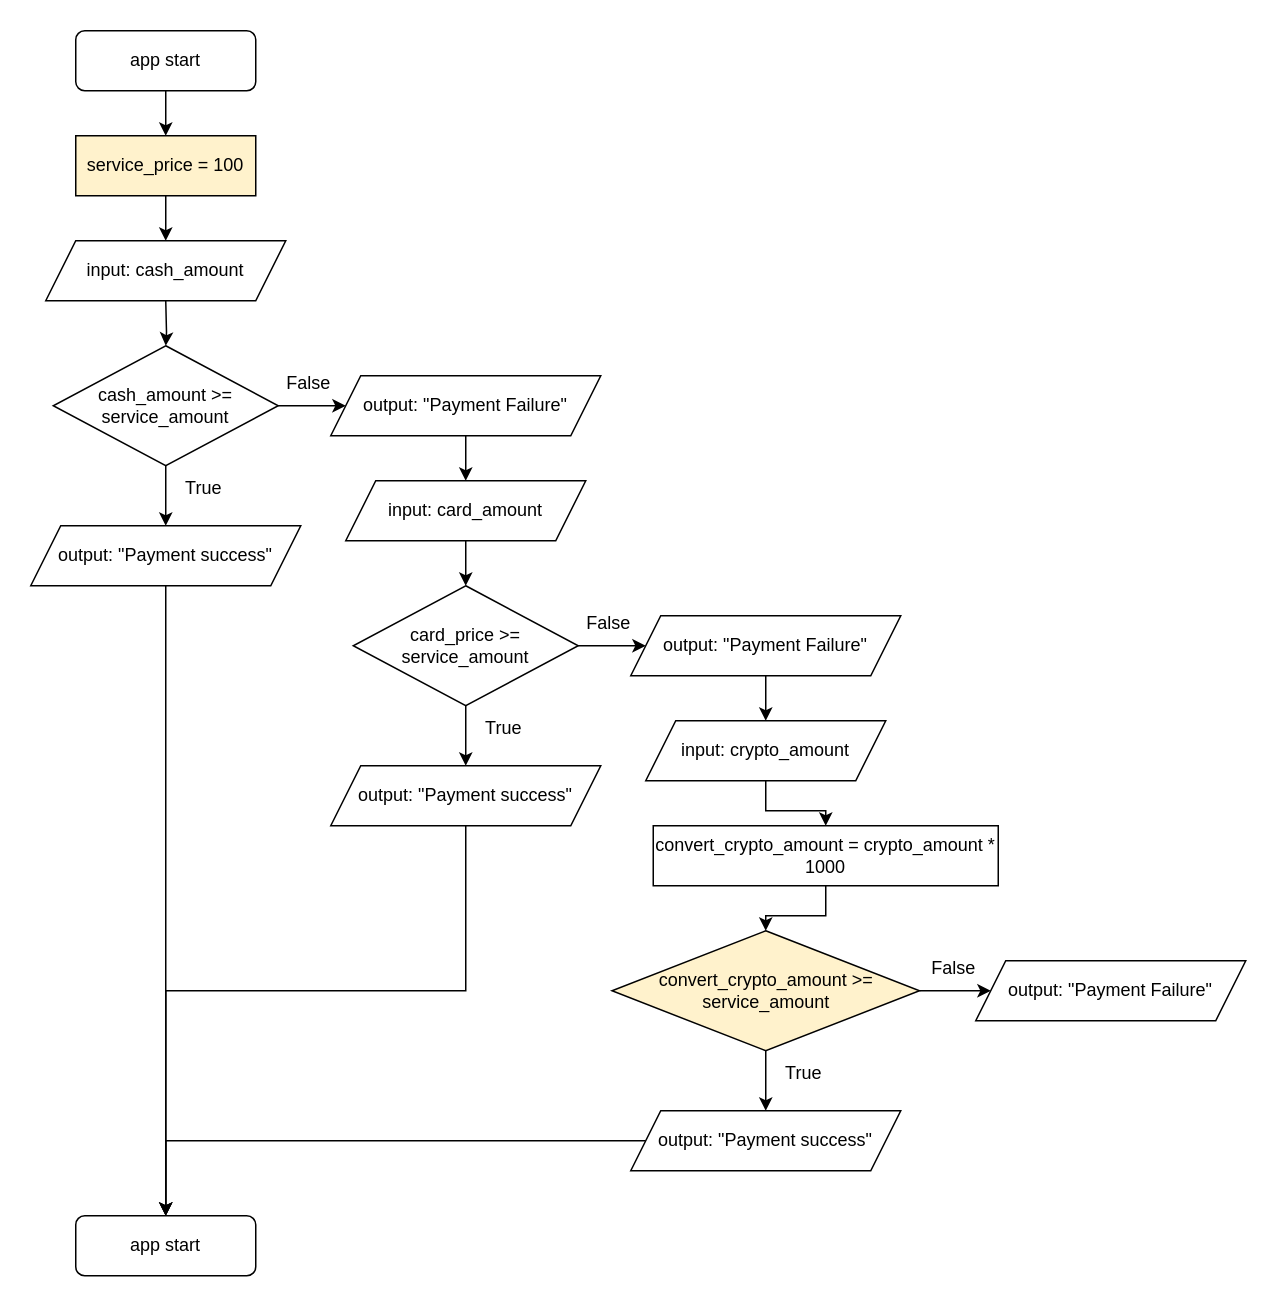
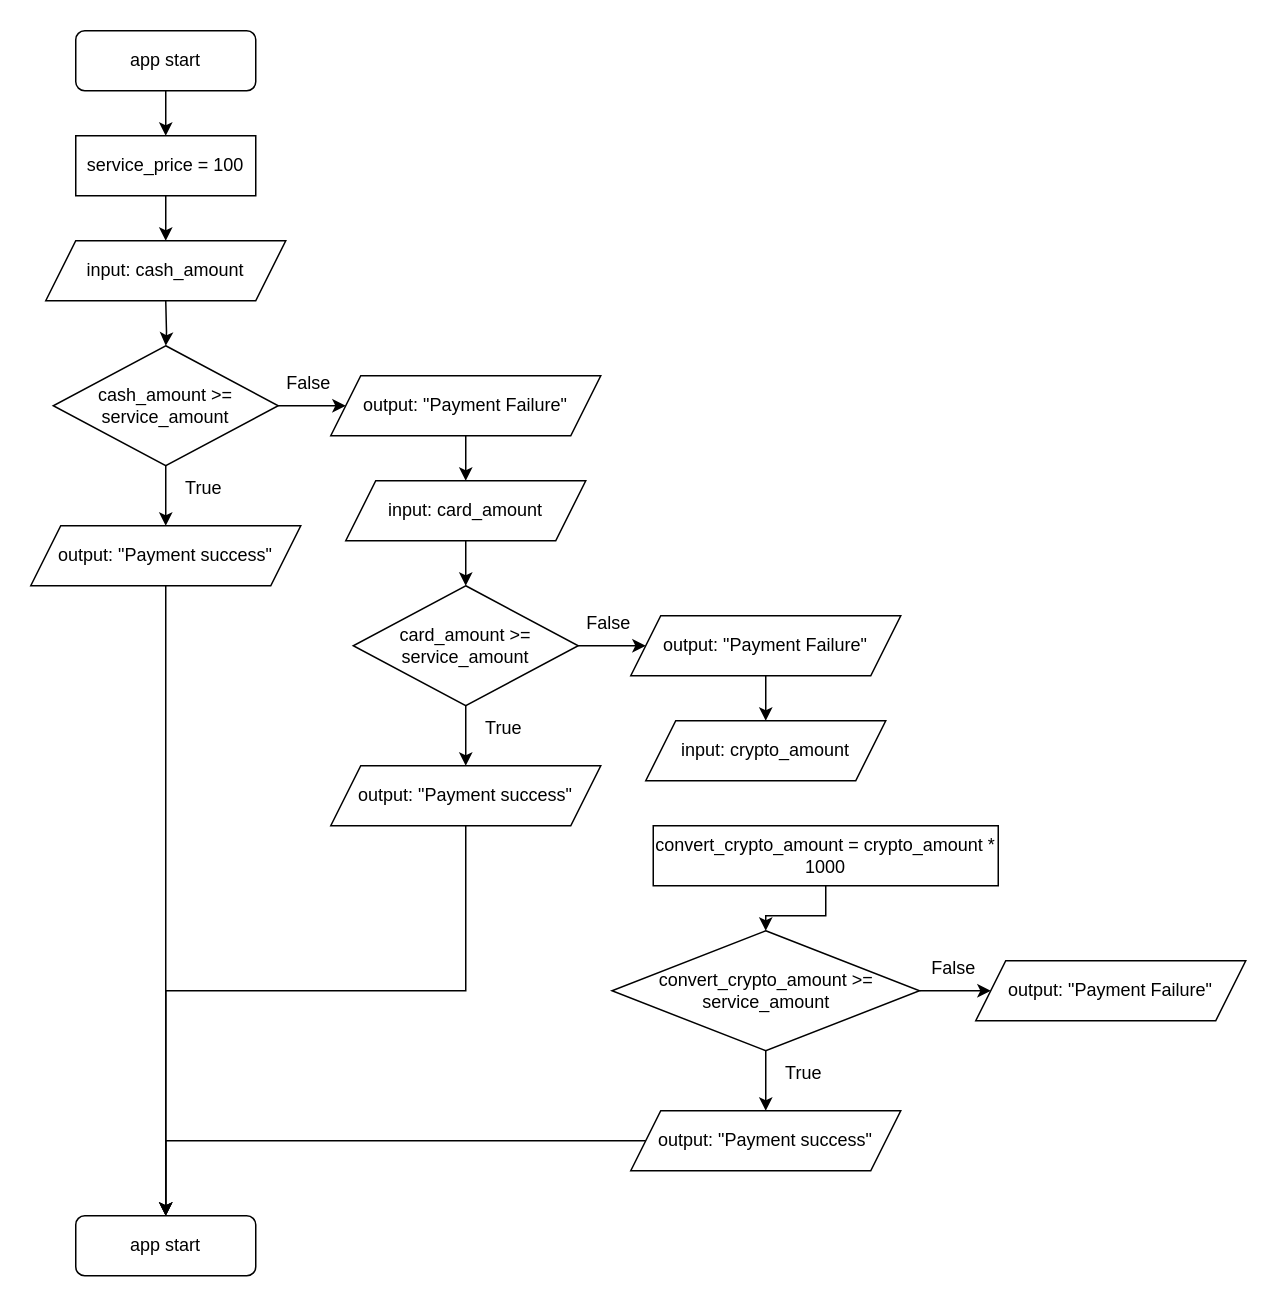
(166, 166) -> (166, 166)
(466, 646) -> (466, 646)
(783, 811) -> none
(766, 991) -> (766, 991)
